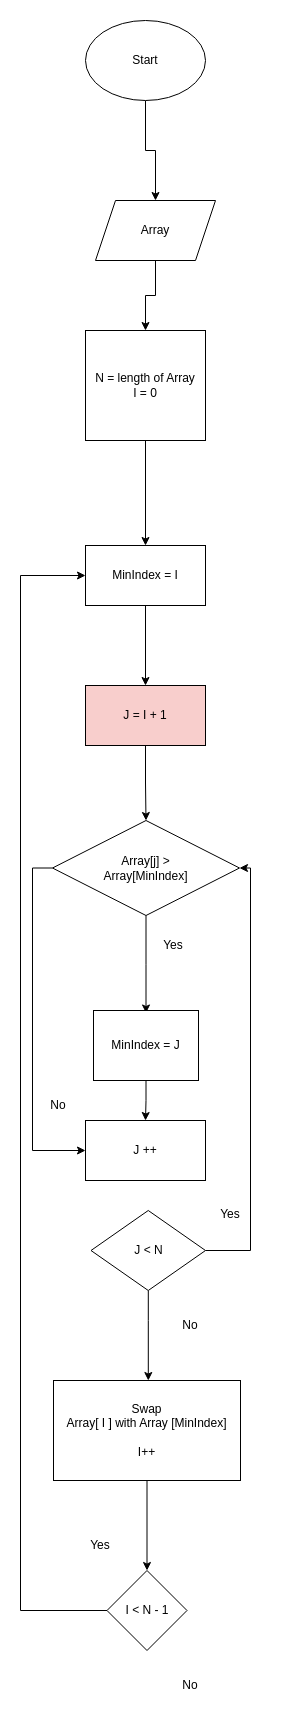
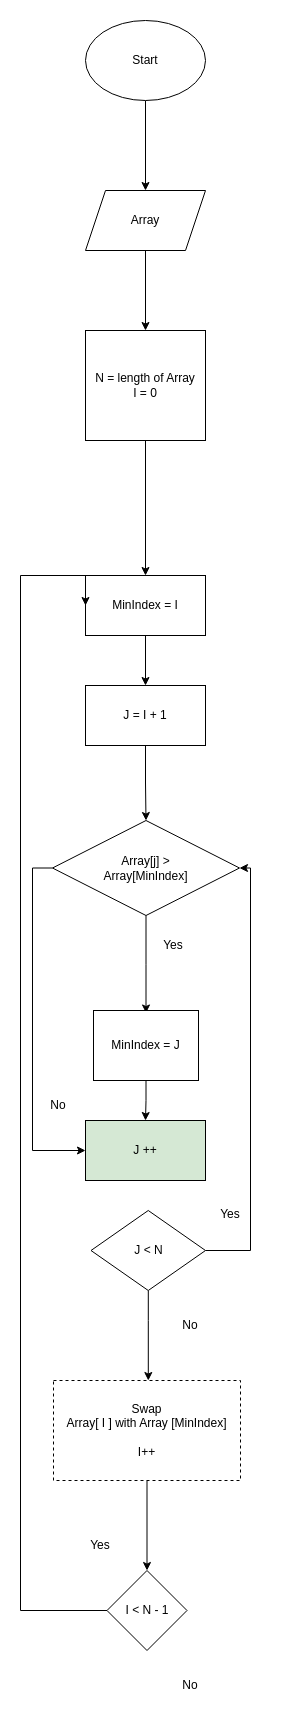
(156, 231) -> (146, 221)
(146, 576) -> (146, 606)
(146, 716) -> (146, 716)
(146, 1151) -> (146, 1151)
(147, 1431) -> (147, 1431)
